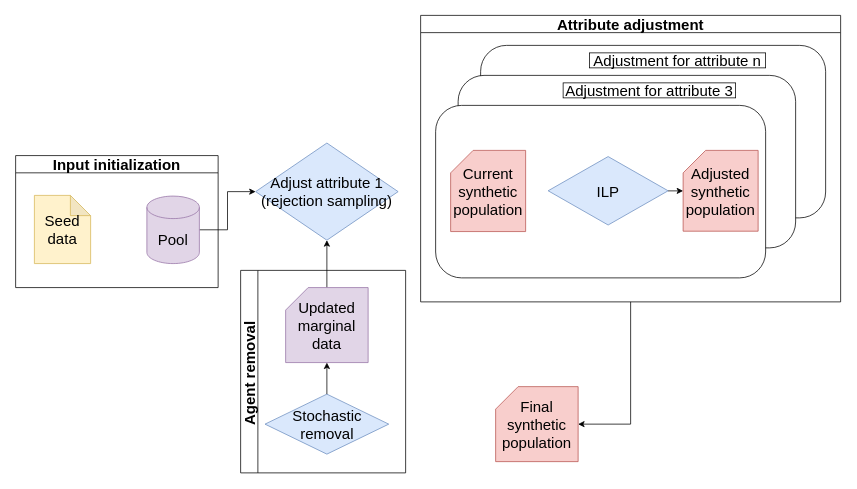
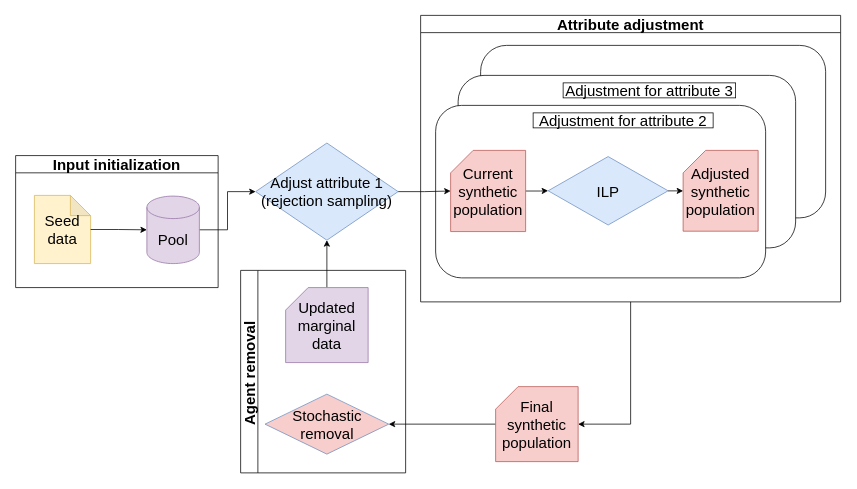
(677, 60) -> none
none -> (623, 120)
none -> (542, 191)
none -> (422, 192)
none -> (115, 230)
(327, 369) -> none
(327, 424) -> (327, 424)
none -> (395, 424)
